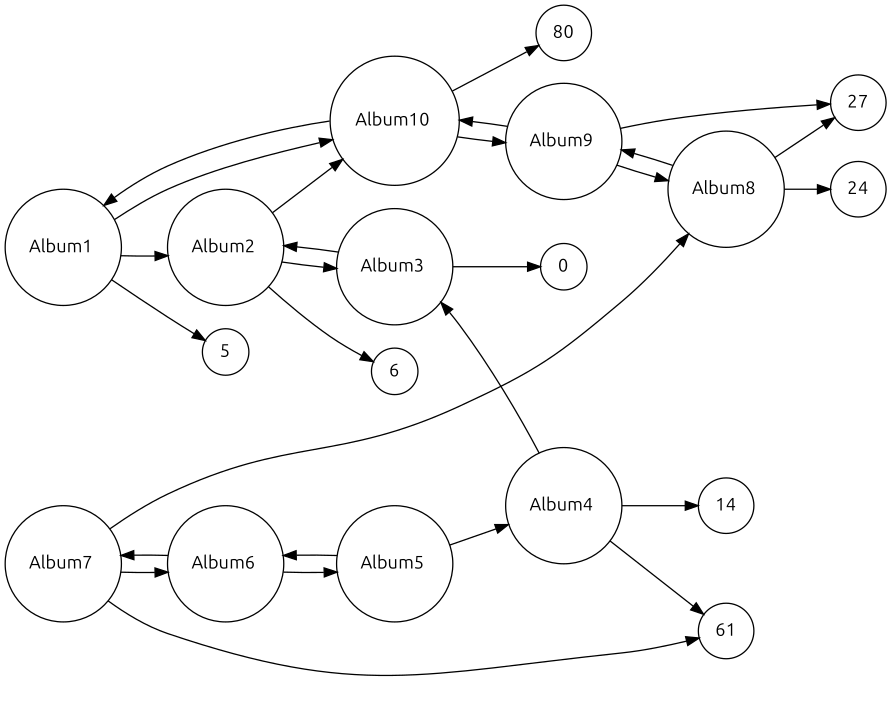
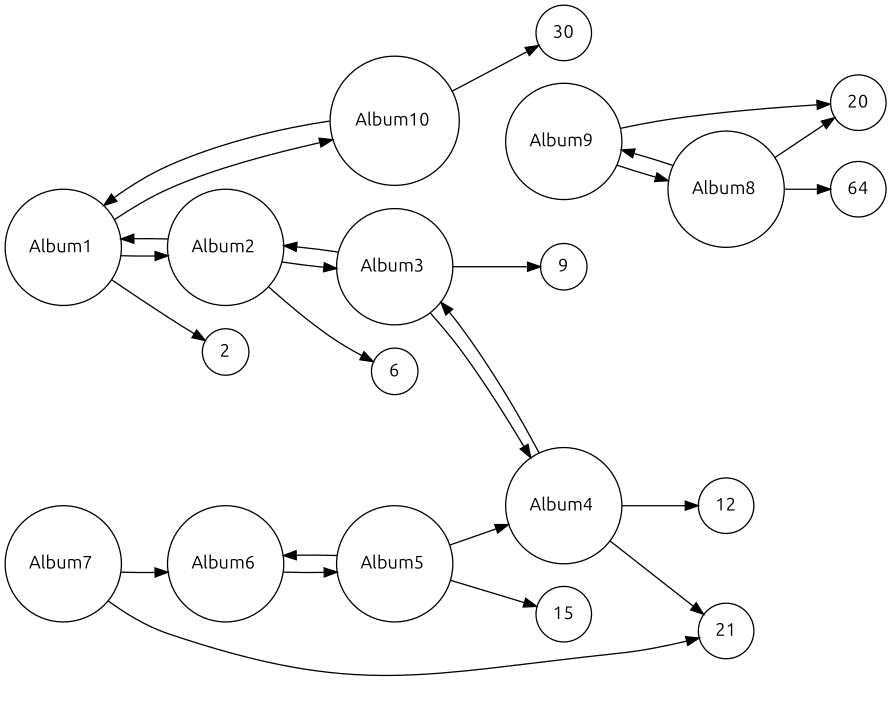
(564, 33) -> (564, 33)
(858, 103) -> (858, 103)
(490, 124) -> none
(475, 139) -> none
(858, 189) -> (858, 189)
(302, 190) -> (151, 239)
(564, 267) -> (564, 267)
(226, 352) -> (226, 352)
none -> (480, 377)
(415, 425) -> none
(726, 506) -> (726, 506)
(151, 555) -> none
none -> (564, 614)
(726, 631) -> (726, 631)
